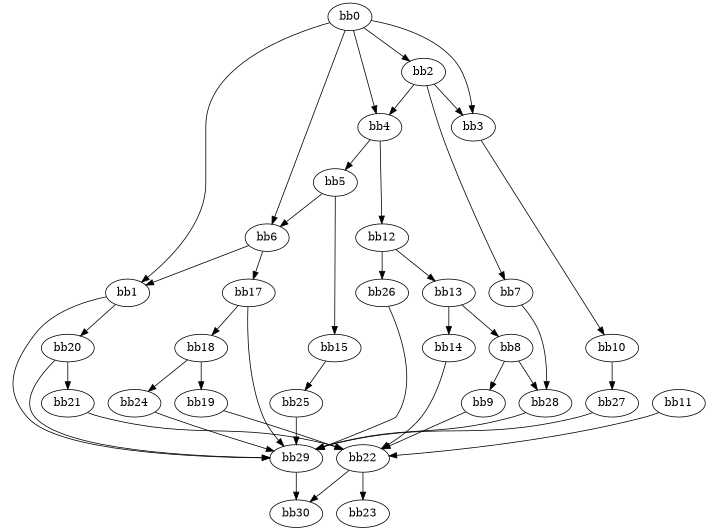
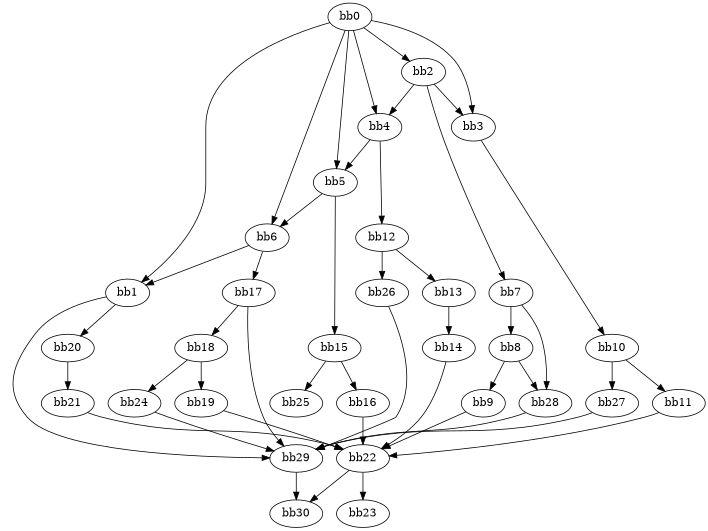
none -> (343, 96)
(477, 318) -> (511, 317)
none -> (642, 373)
none -> (363, 403)
(296, 427) -> none
(113, 446) -> none
